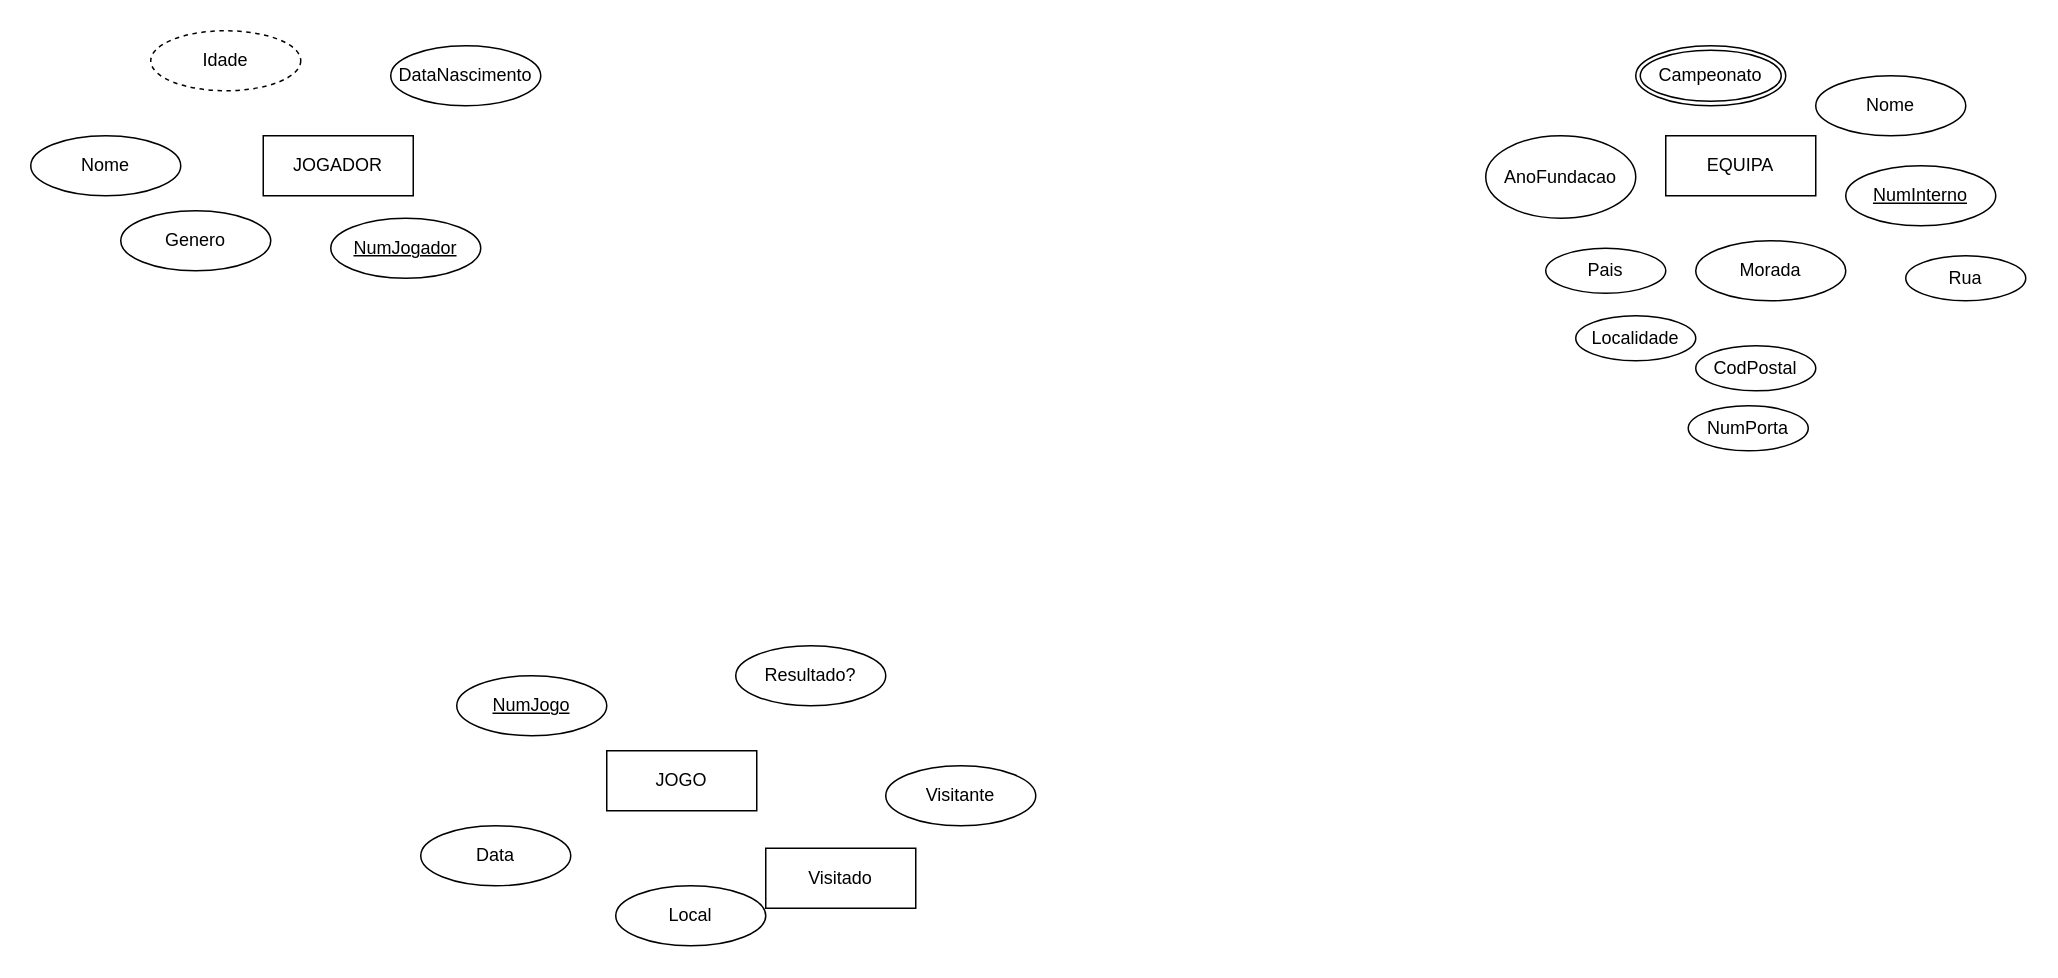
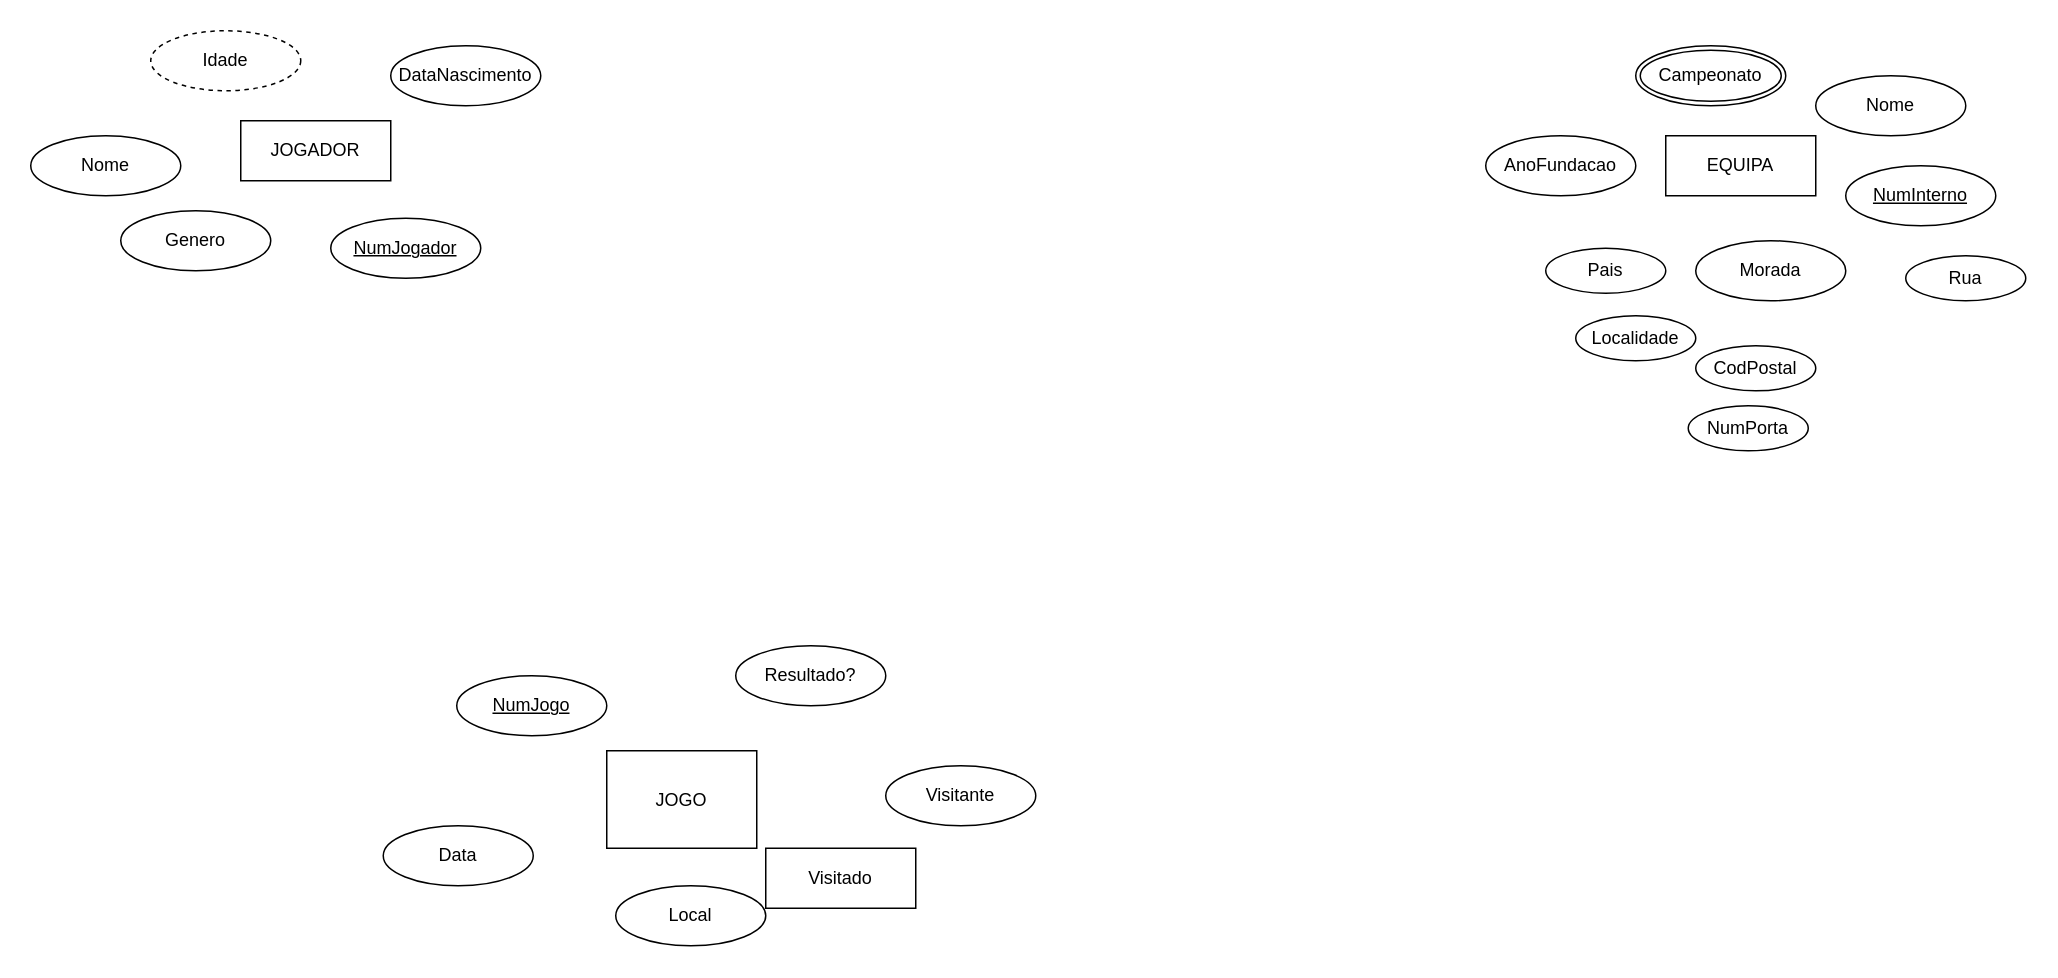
(338, 166) -> (316, 151)
(1561, 177) -> (1561, 166)
(682, 781) -> (682, 800)
(496, 856) -> (458, 856)
